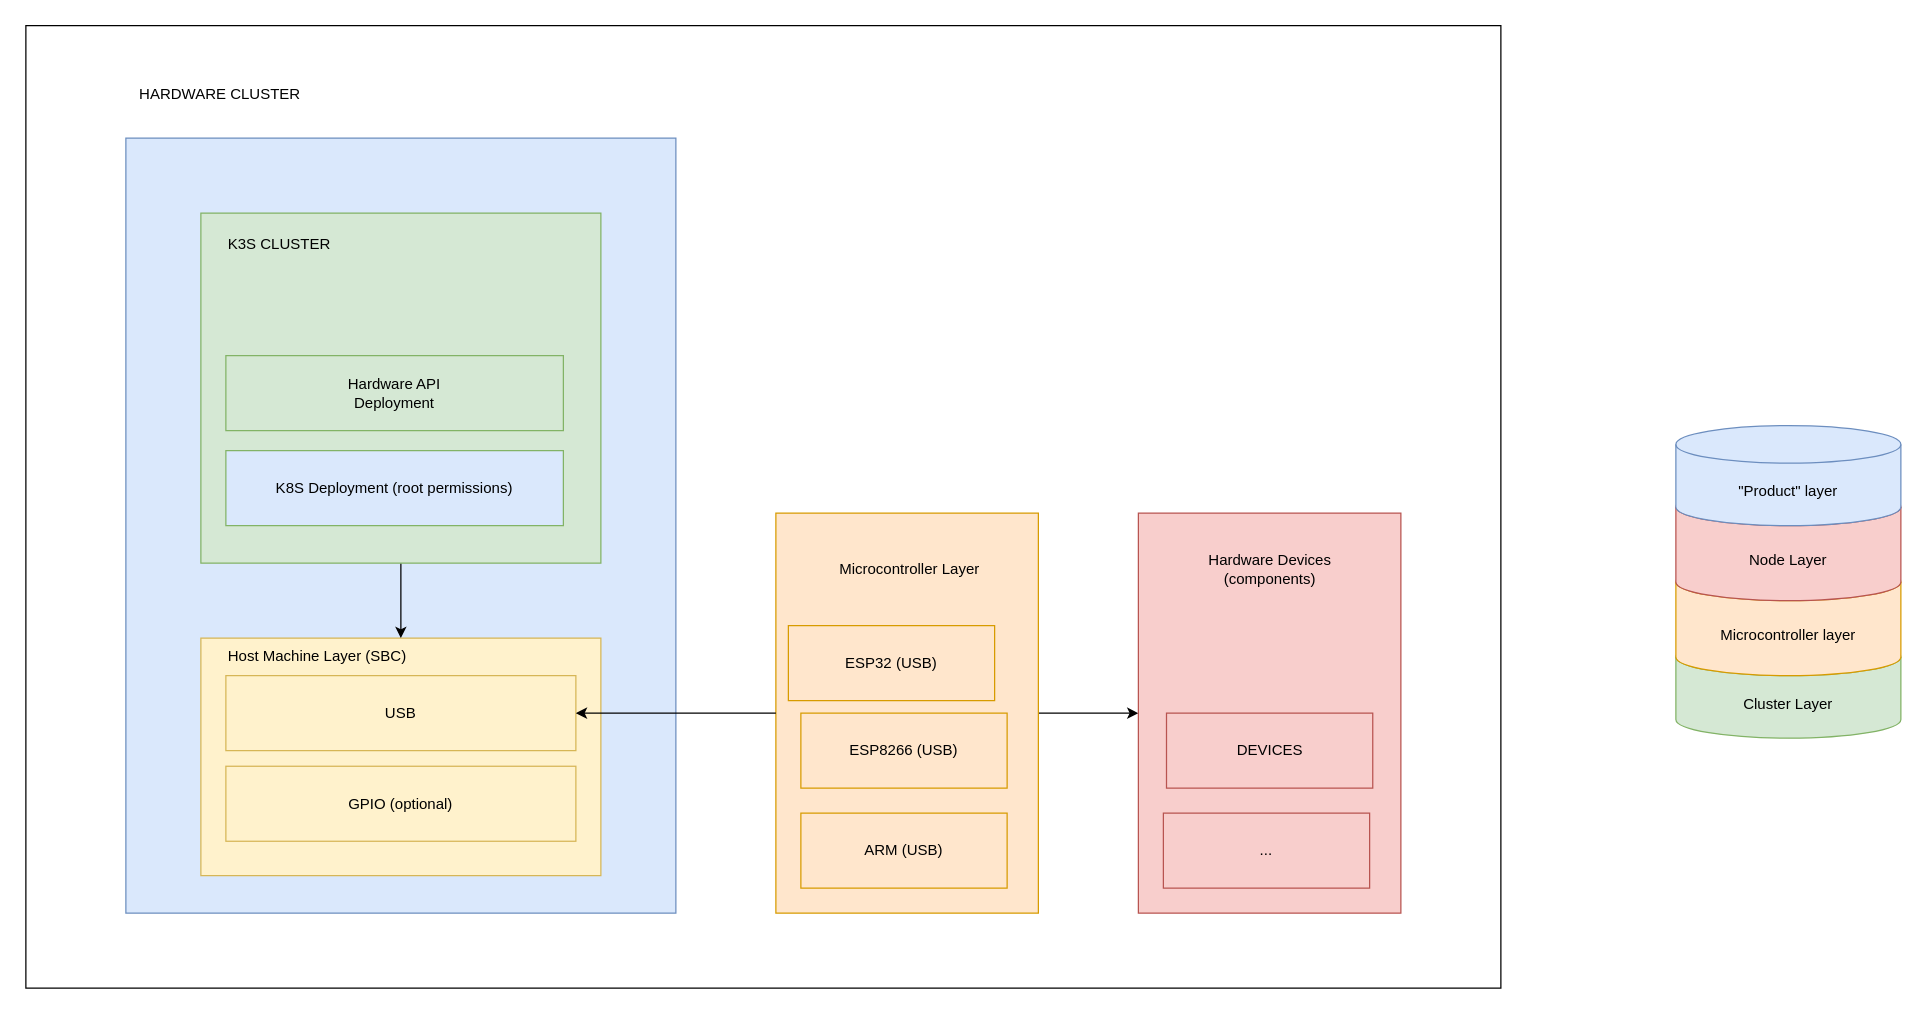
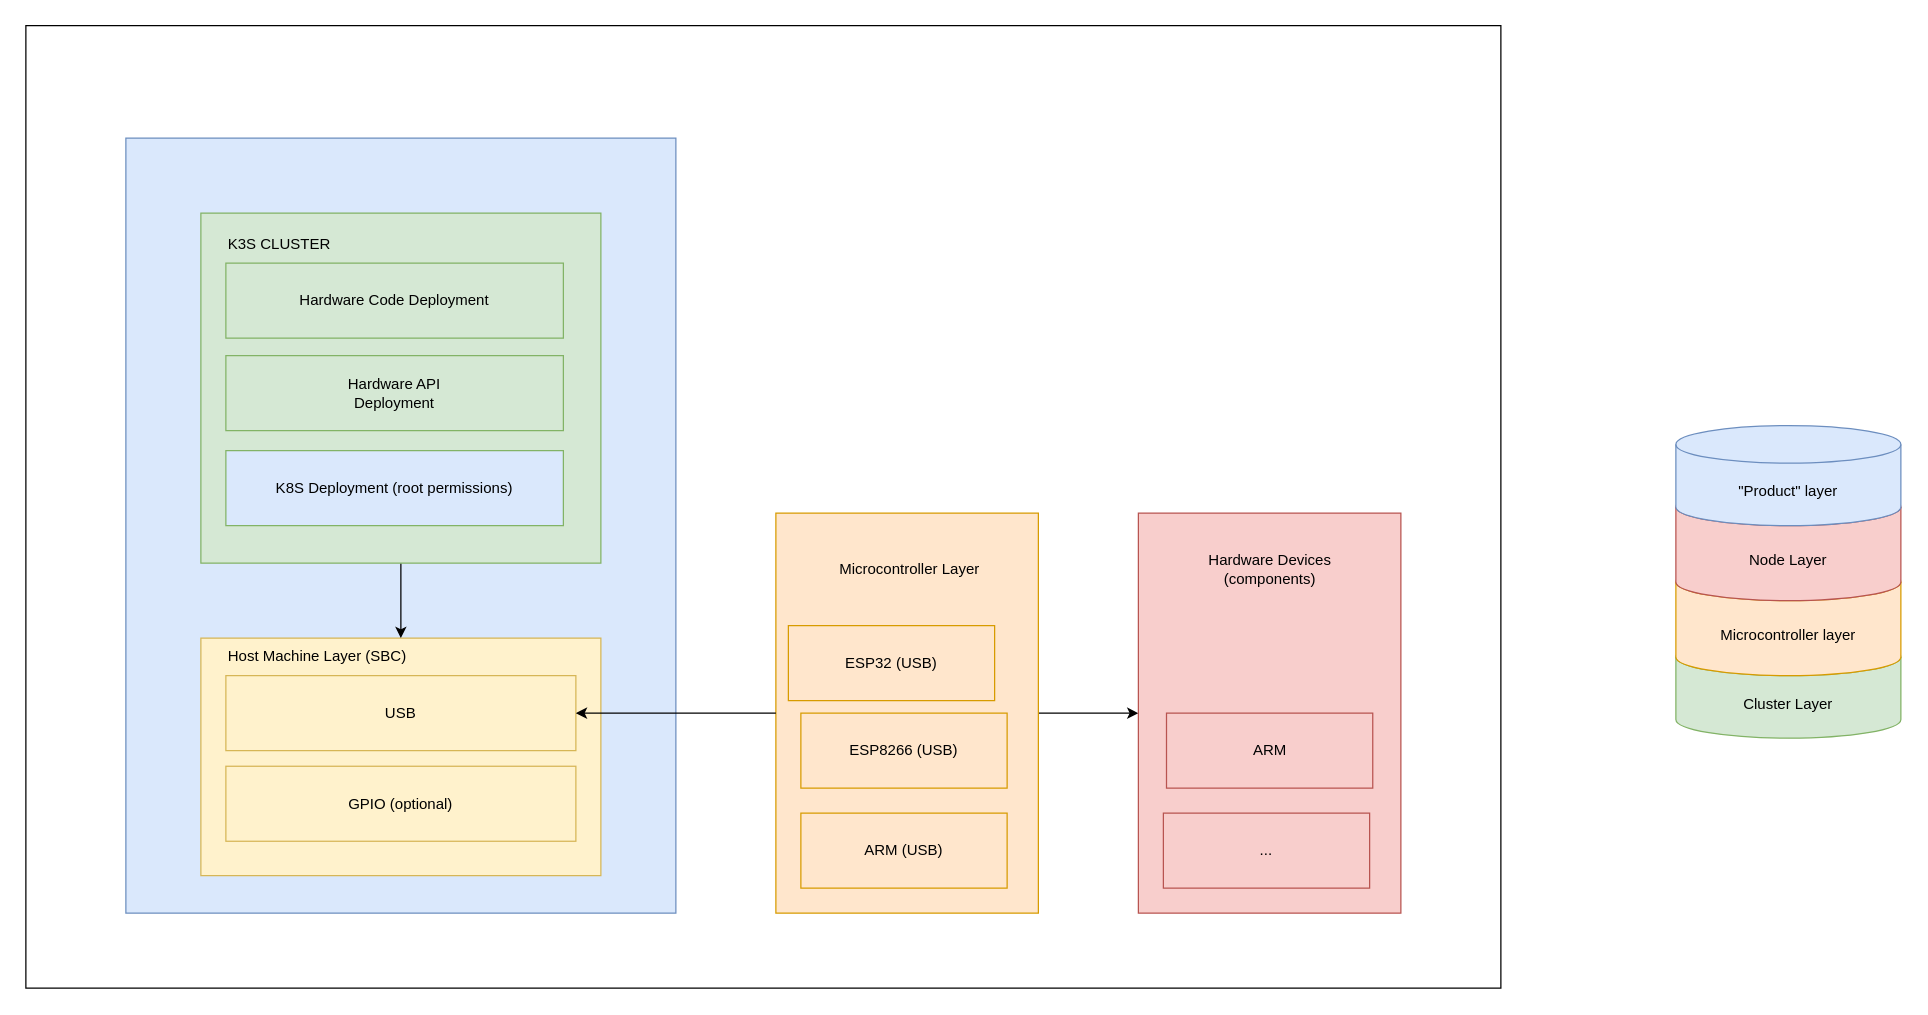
(219, 94) -> none
none -> (394, 301)
(1270, 751) -> (1270, 751)
